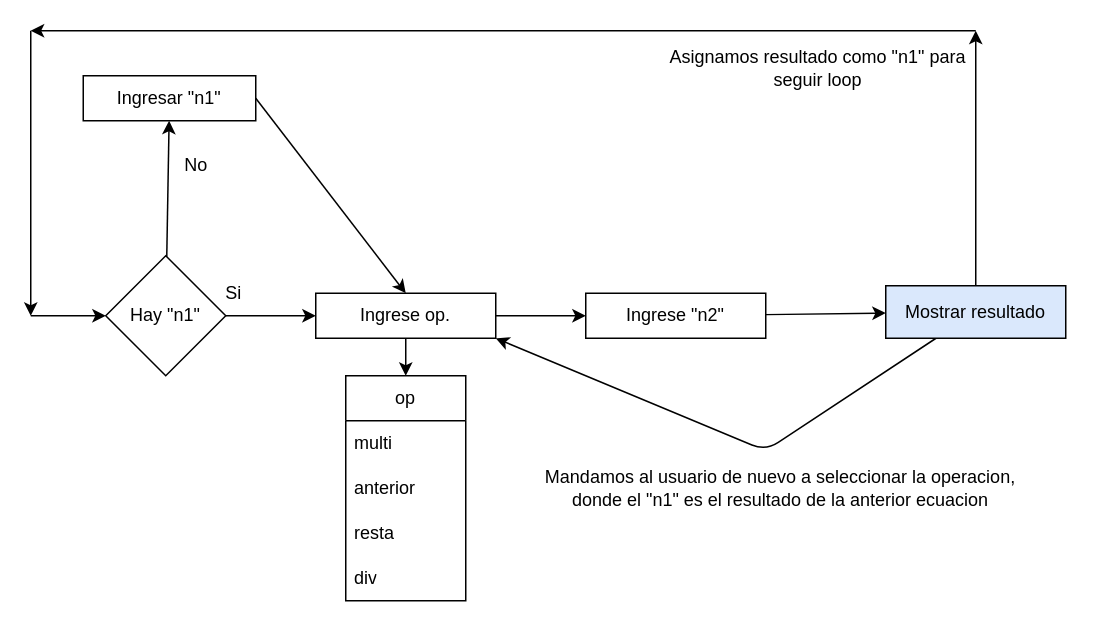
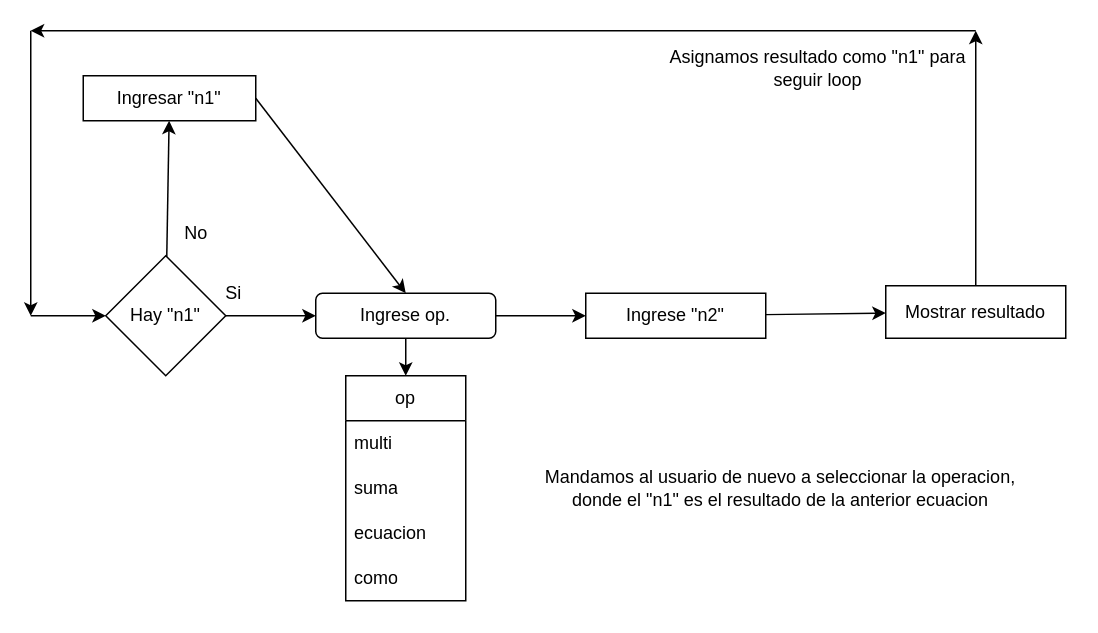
(196, 166) -> (196, 233)
(976, 312) -> (976, 312)
(406, 316) -> (406, 316)
(725, 434) -> none
(393, 488) -> (375, 488)
(380, 533) -> (393, 533)
(368, 578) -> (375, 578)
